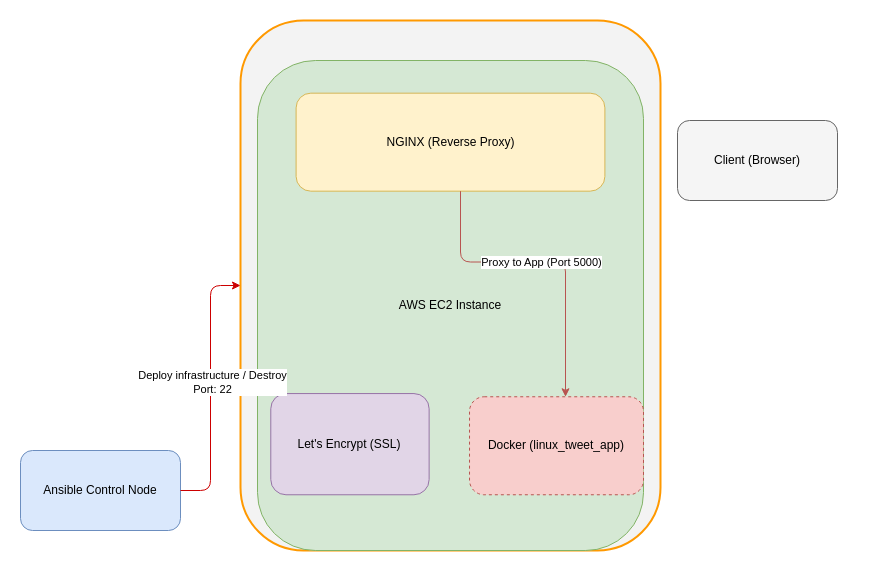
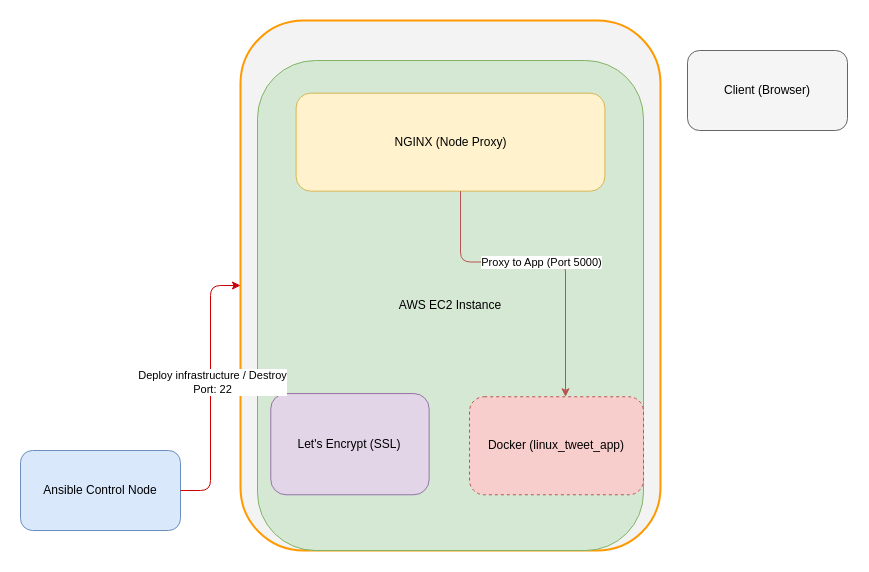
(451, 143) -> (451, 143)
(758, 161) -> (768, 91)
